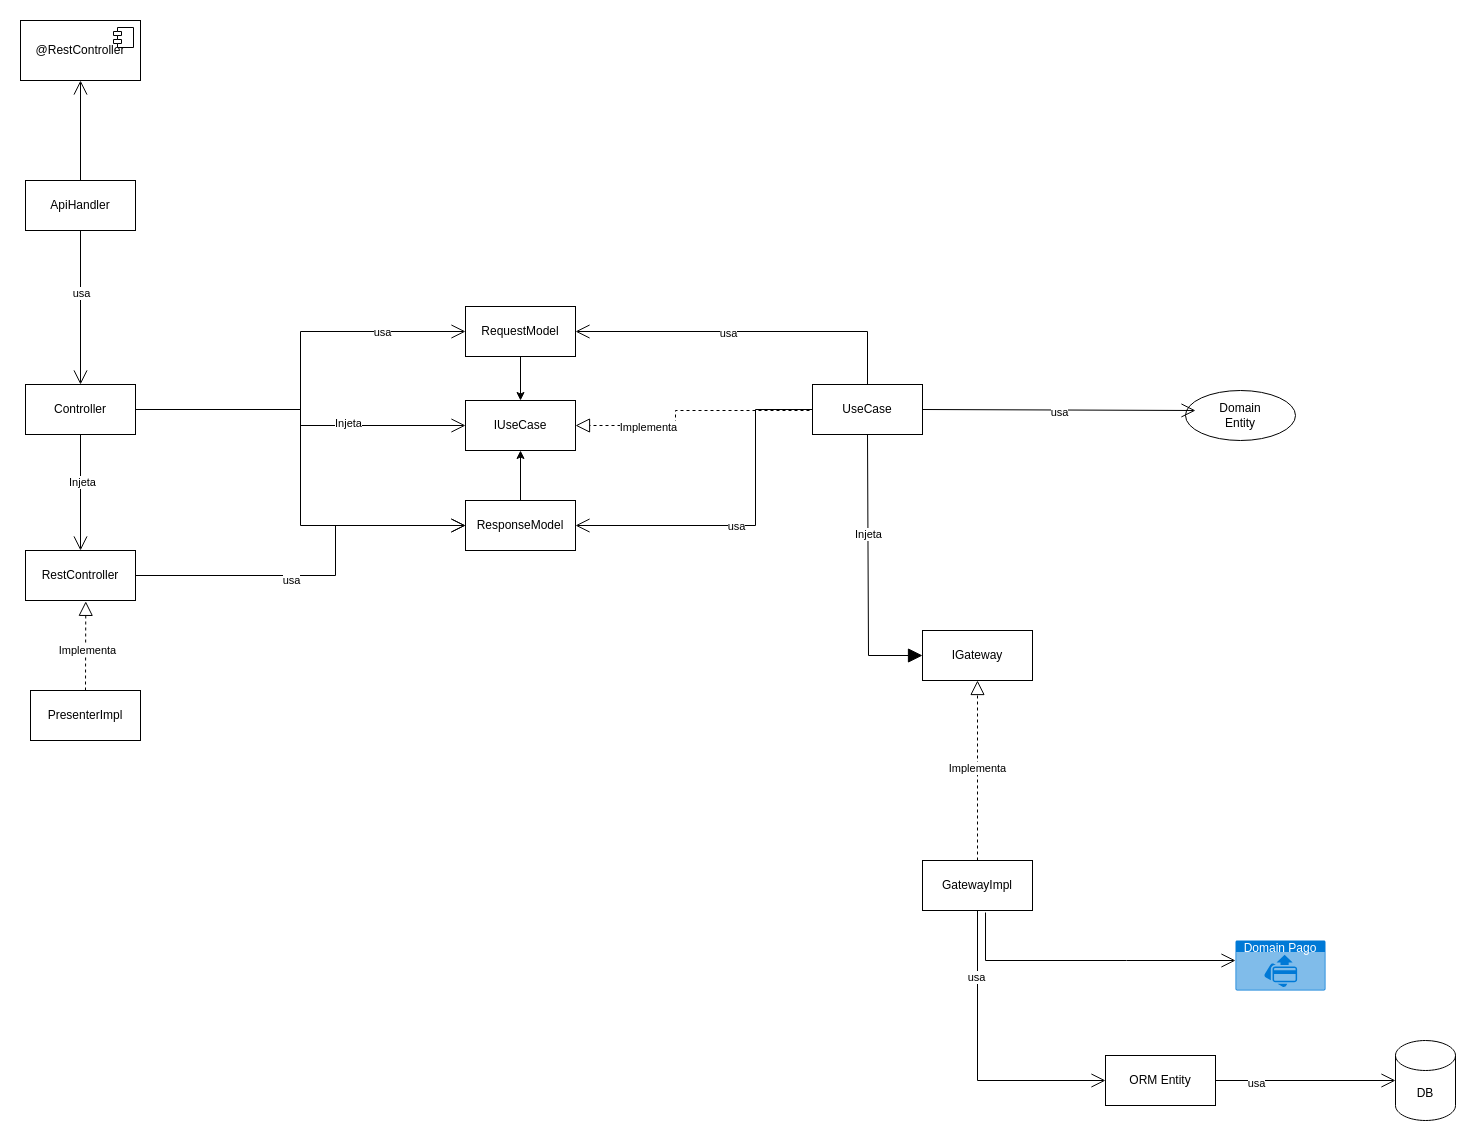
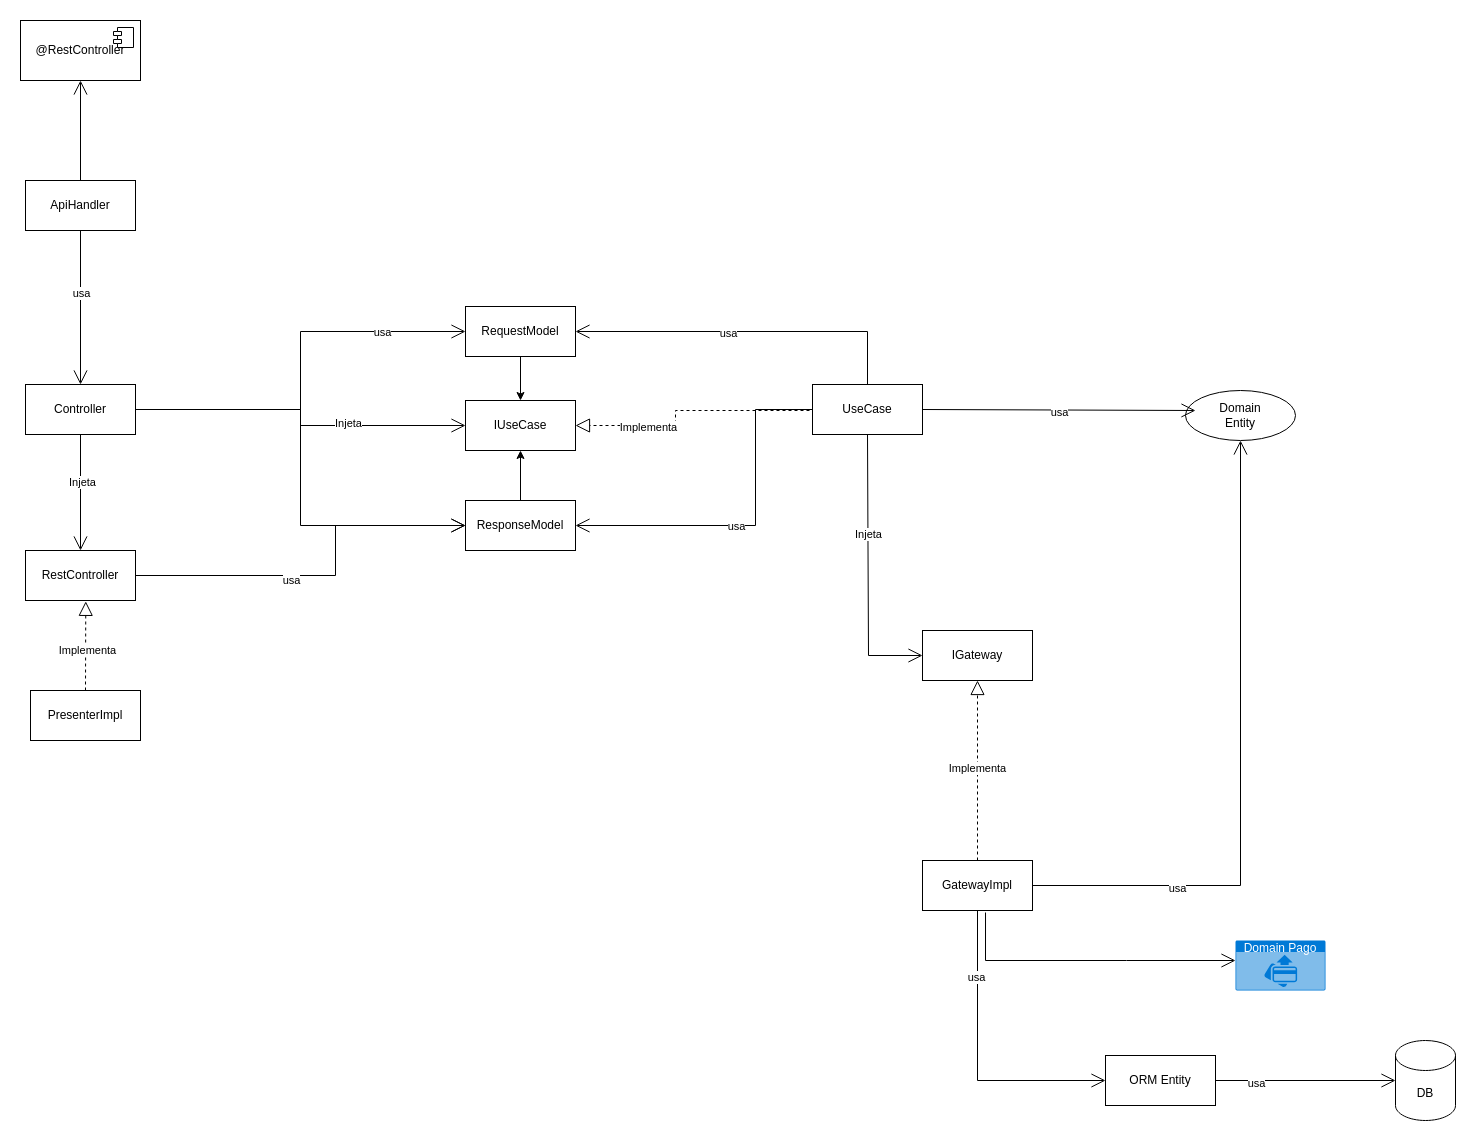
(907, 656) -> (912, 656)
none -> (1241, 768)
